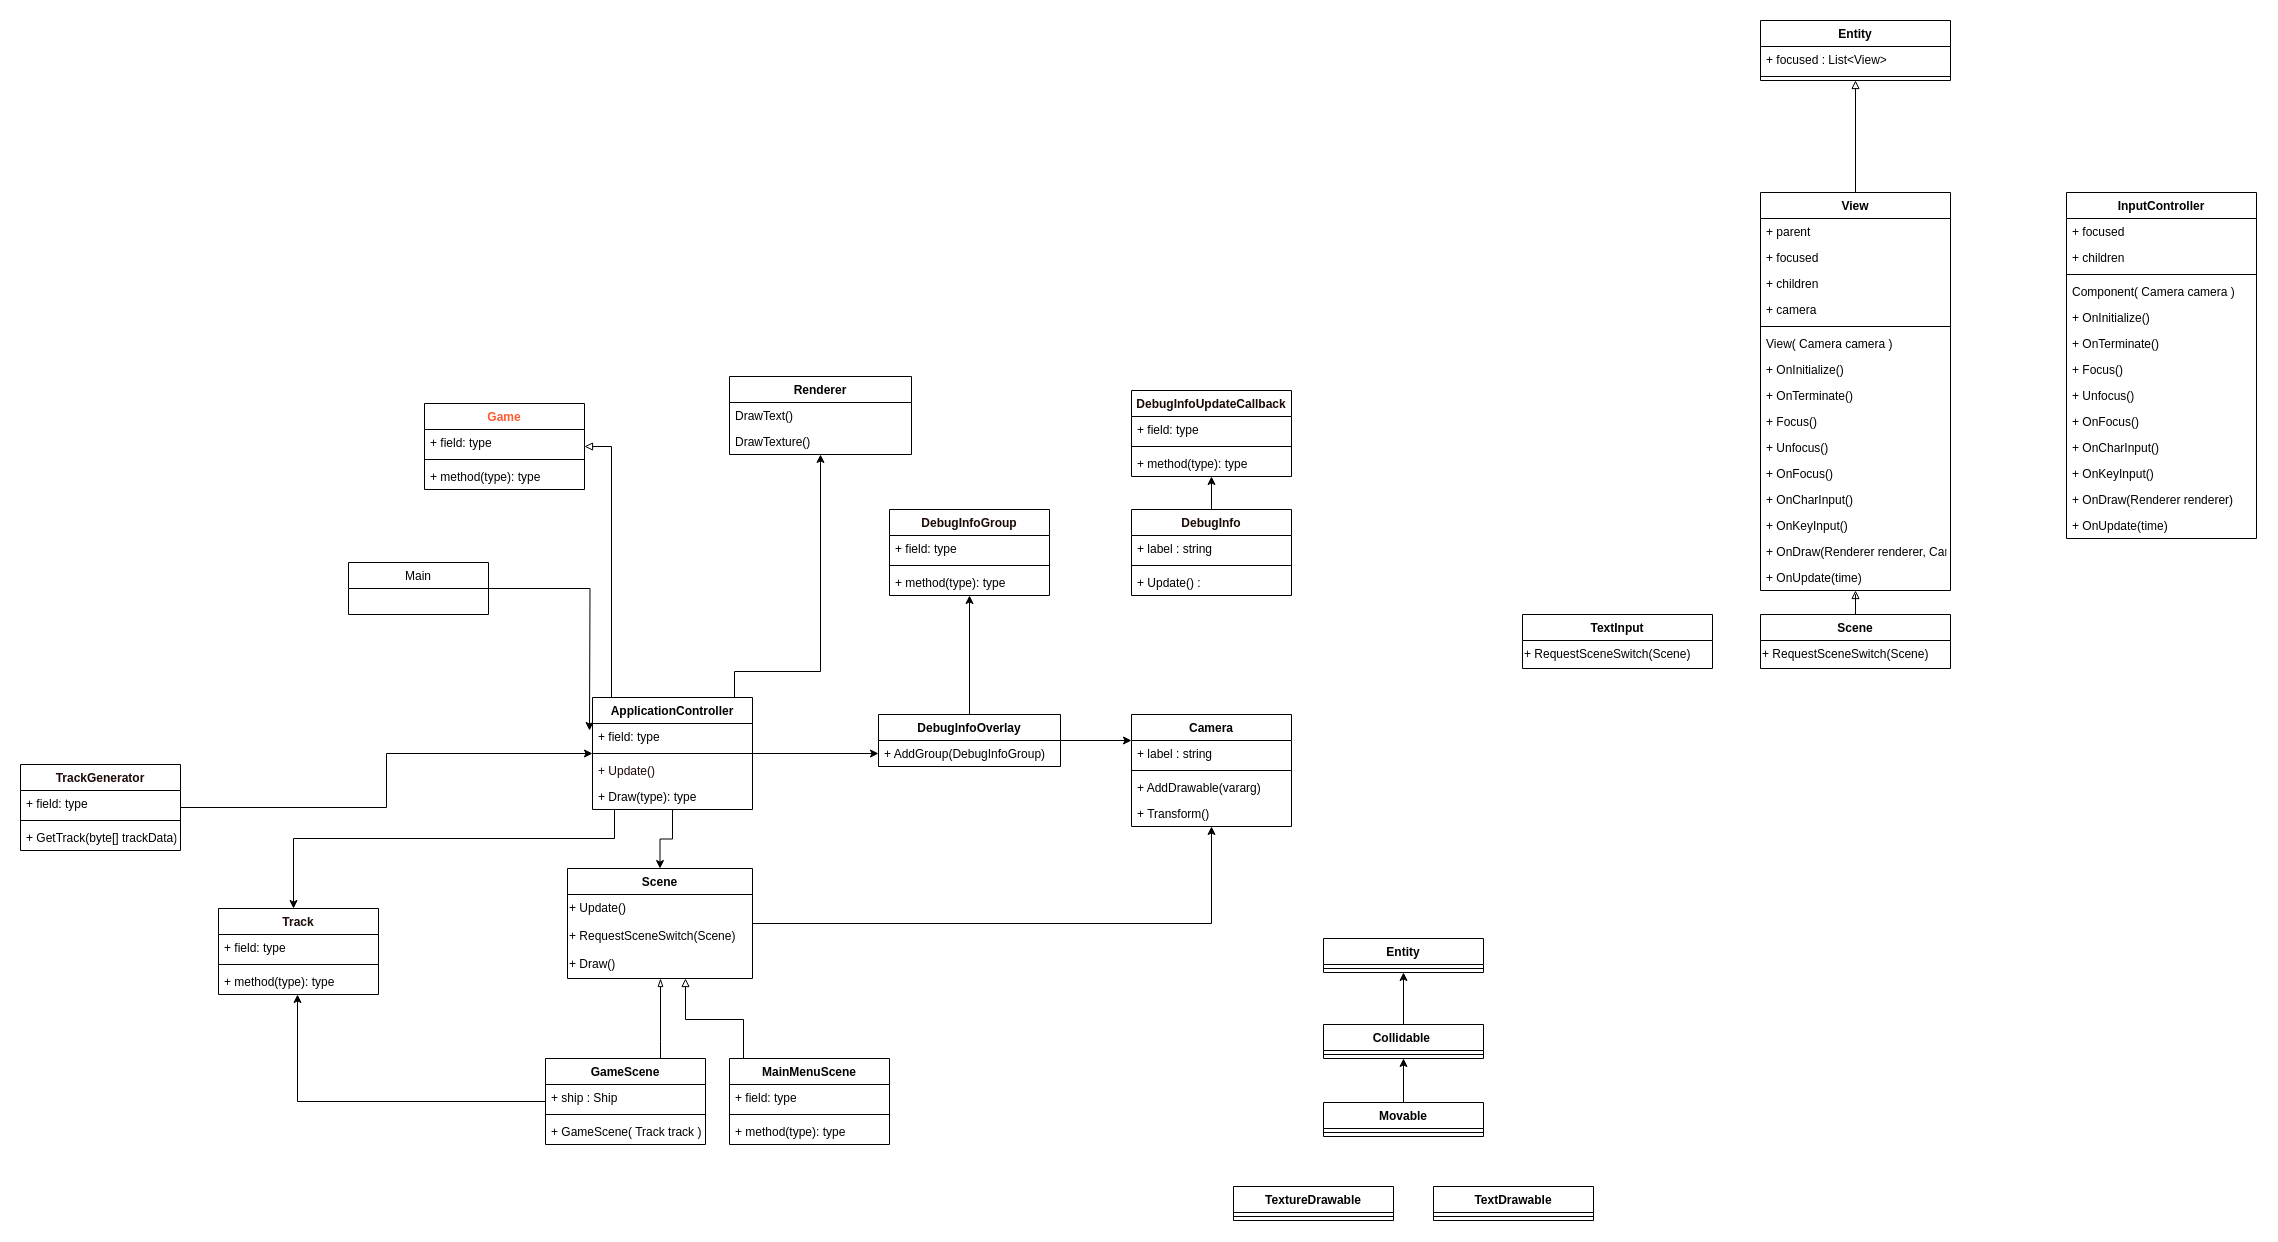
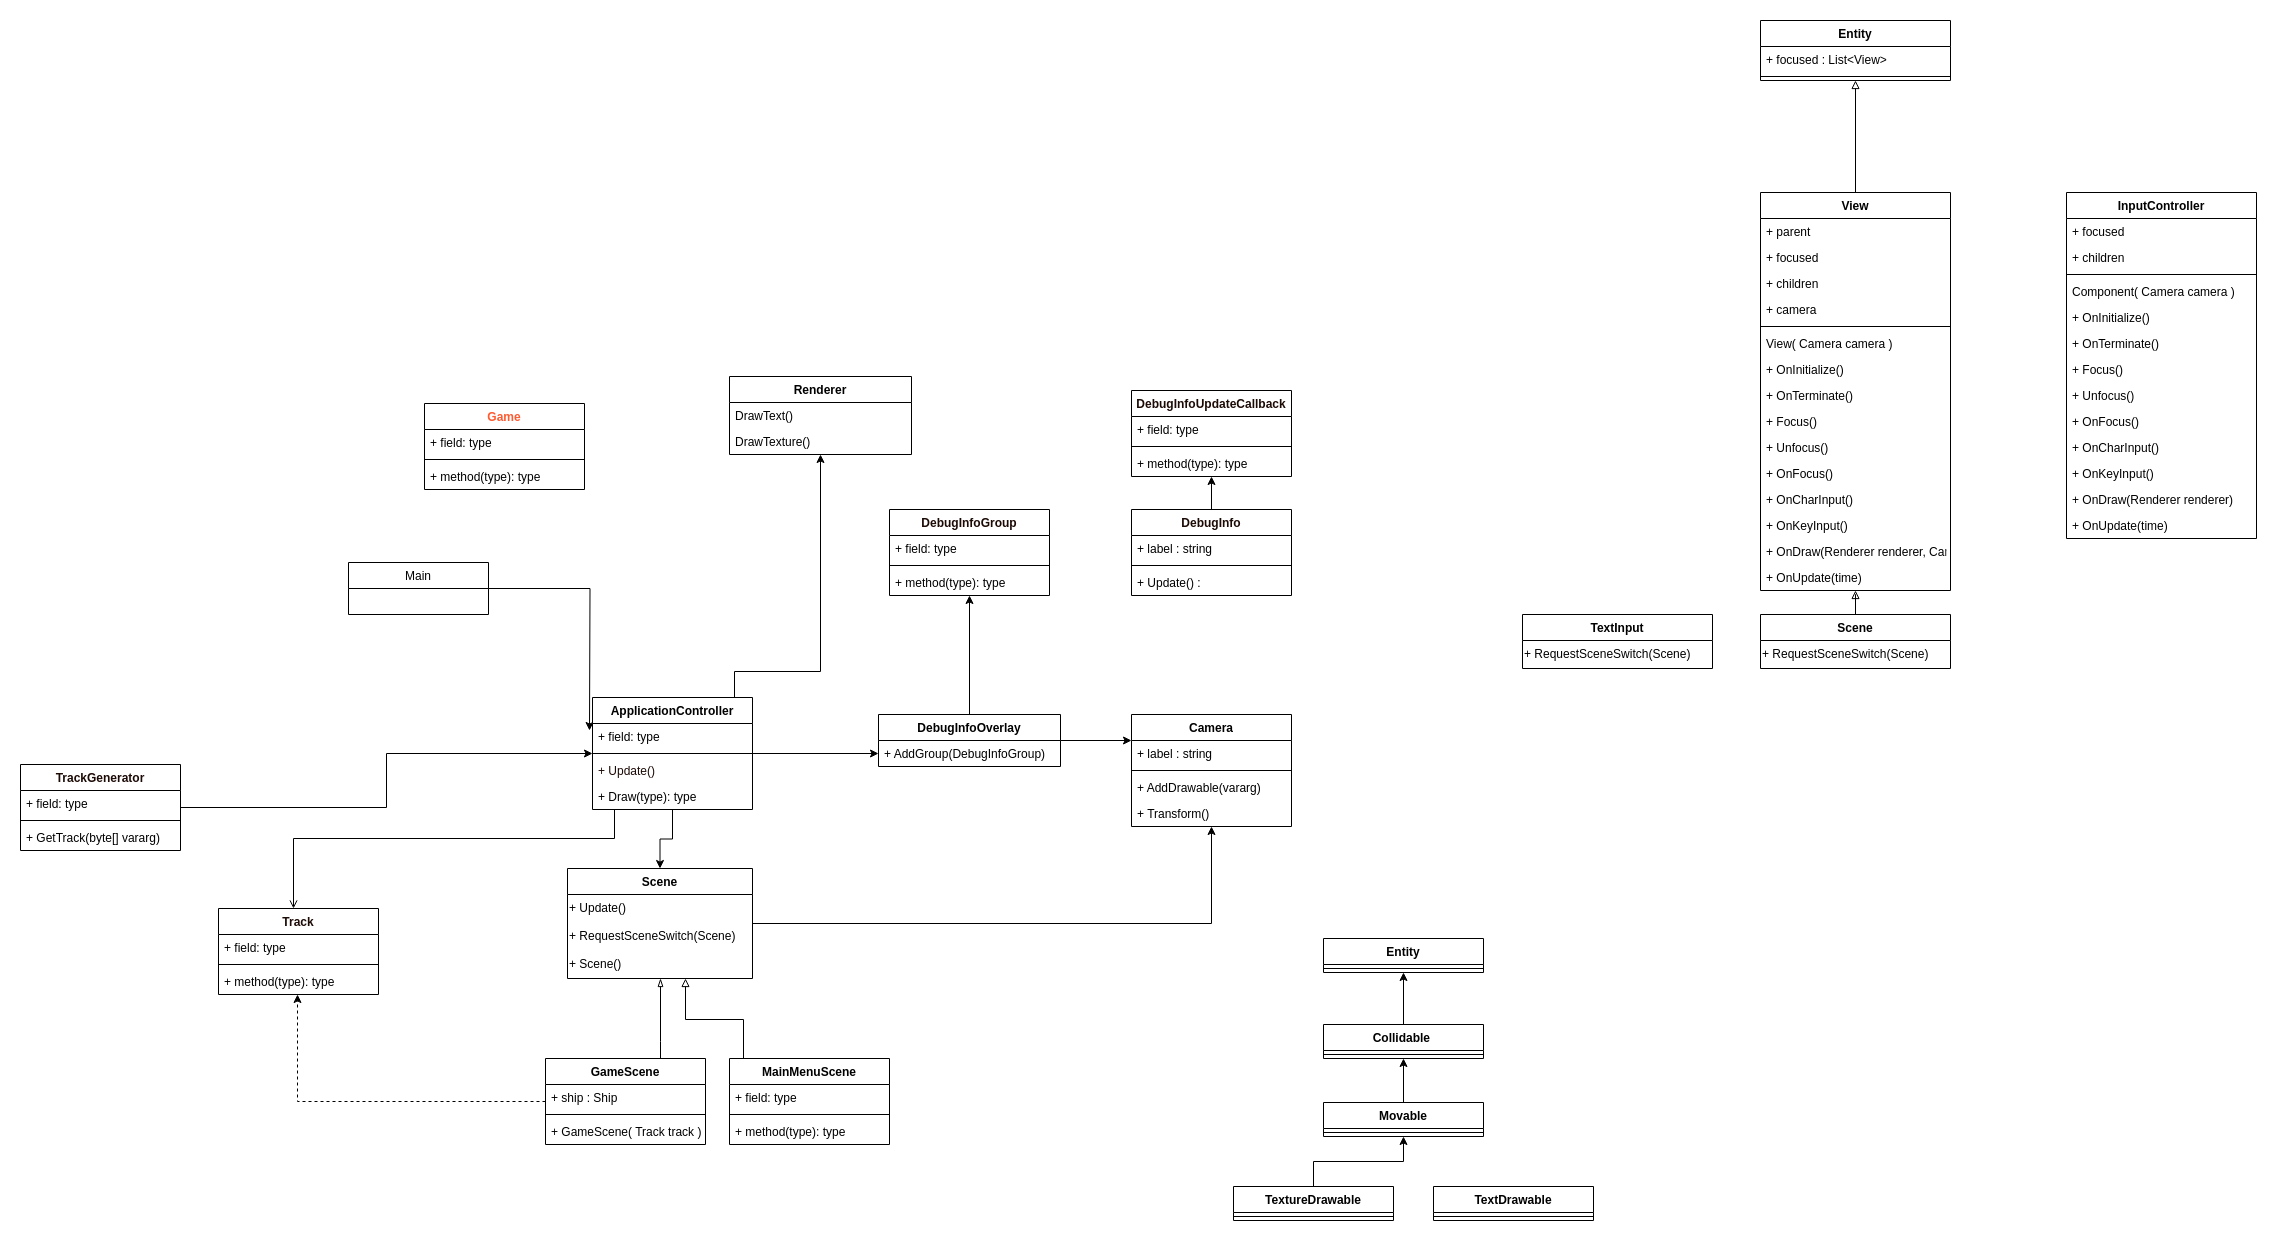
(612, 564) -> none
(117, 838) -> (107, 838)
(294, 900) -> (294, 901)
(595, 965) -> (598, 965)
(371, 1102) -> (371, 1102)
none -> (1355, 1162)
